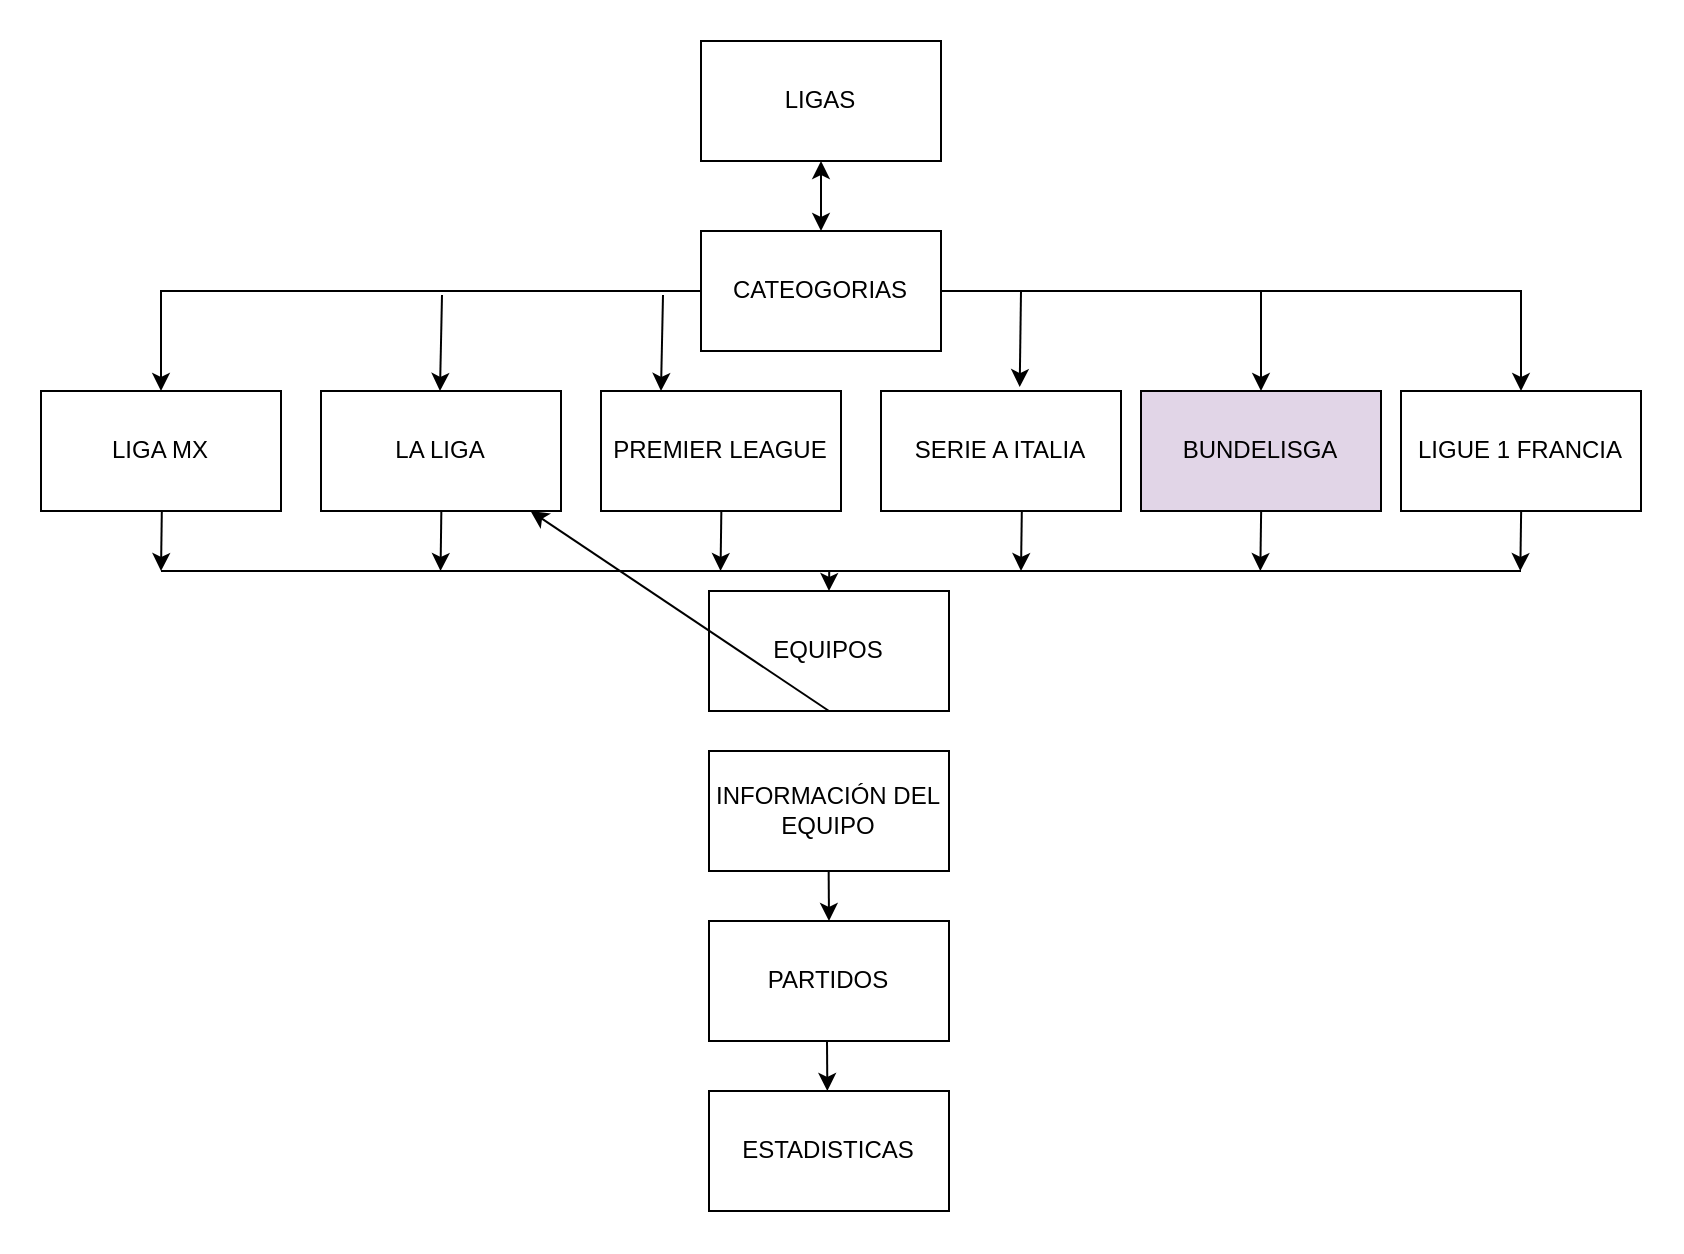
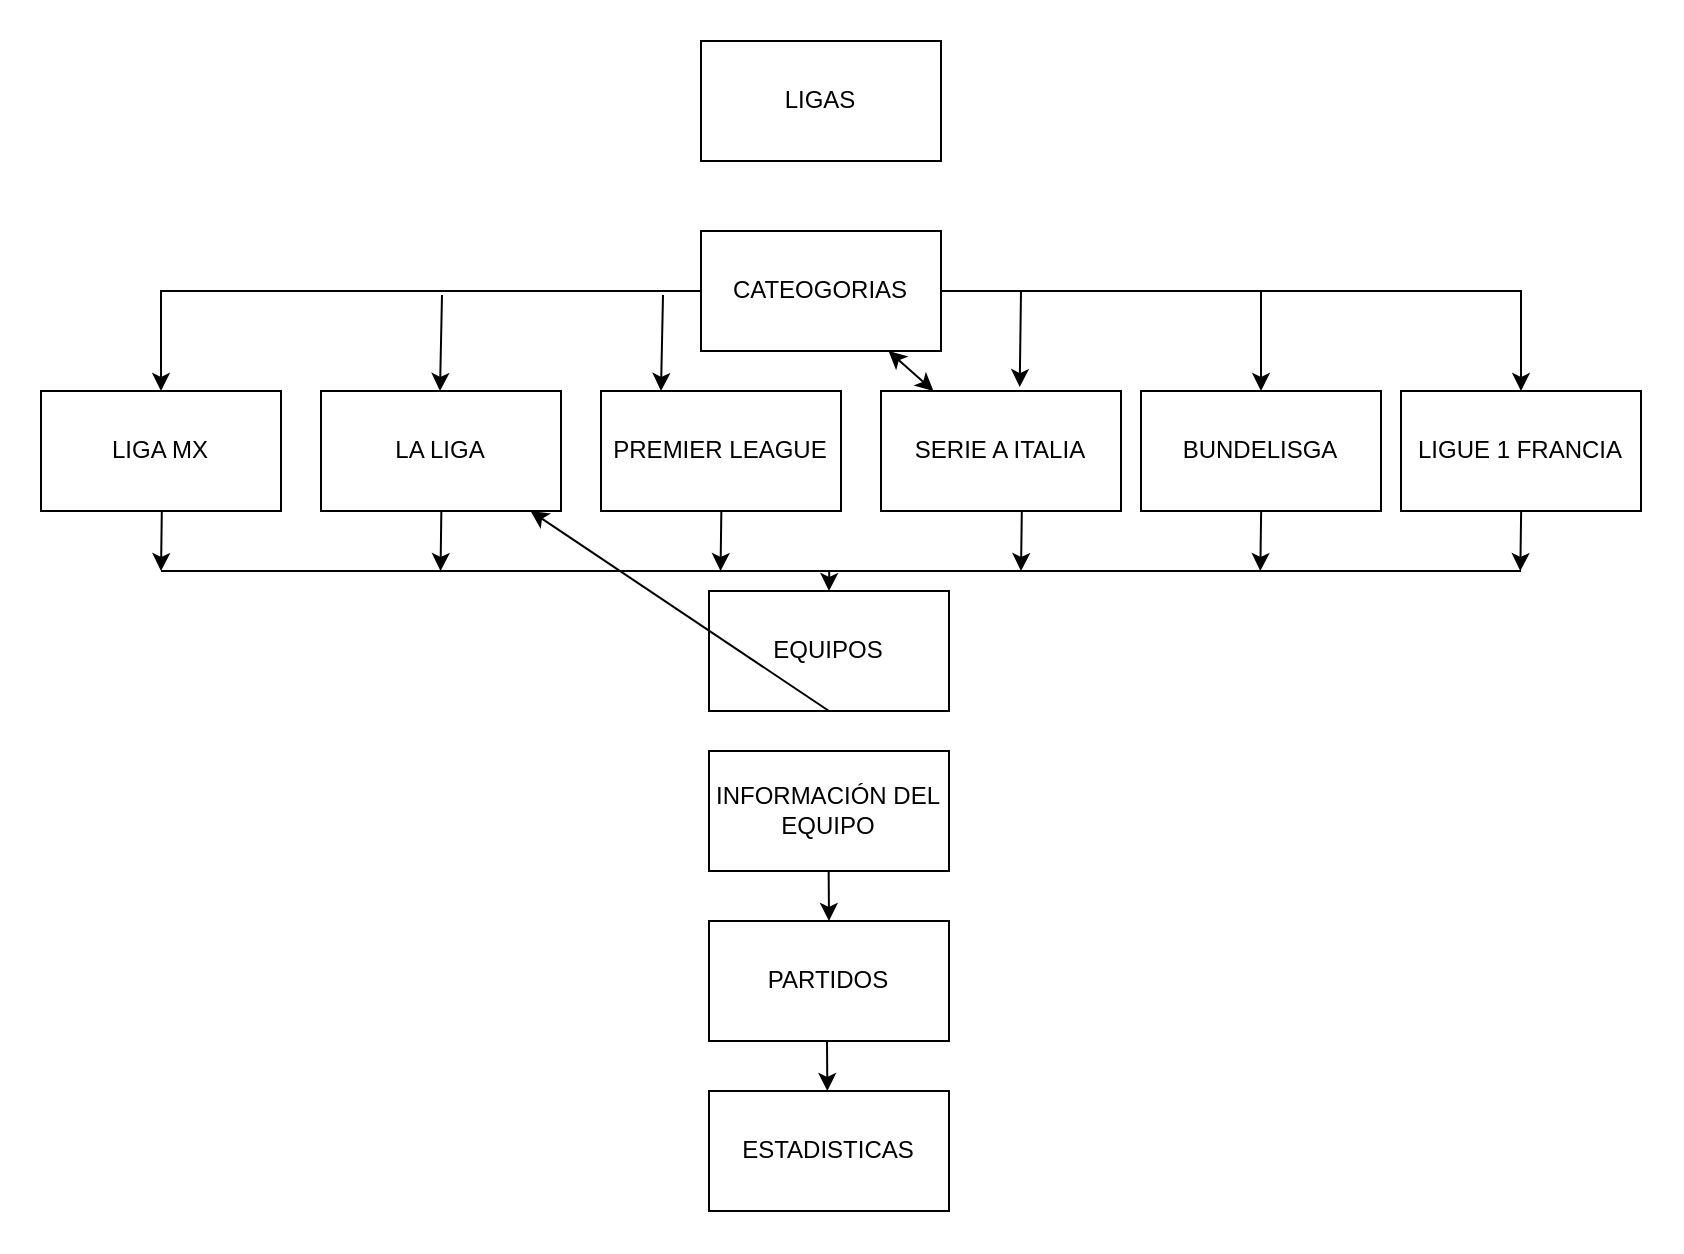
(821, 196) -> (911, 371)
(1261, 451) -> (1261, 451)
